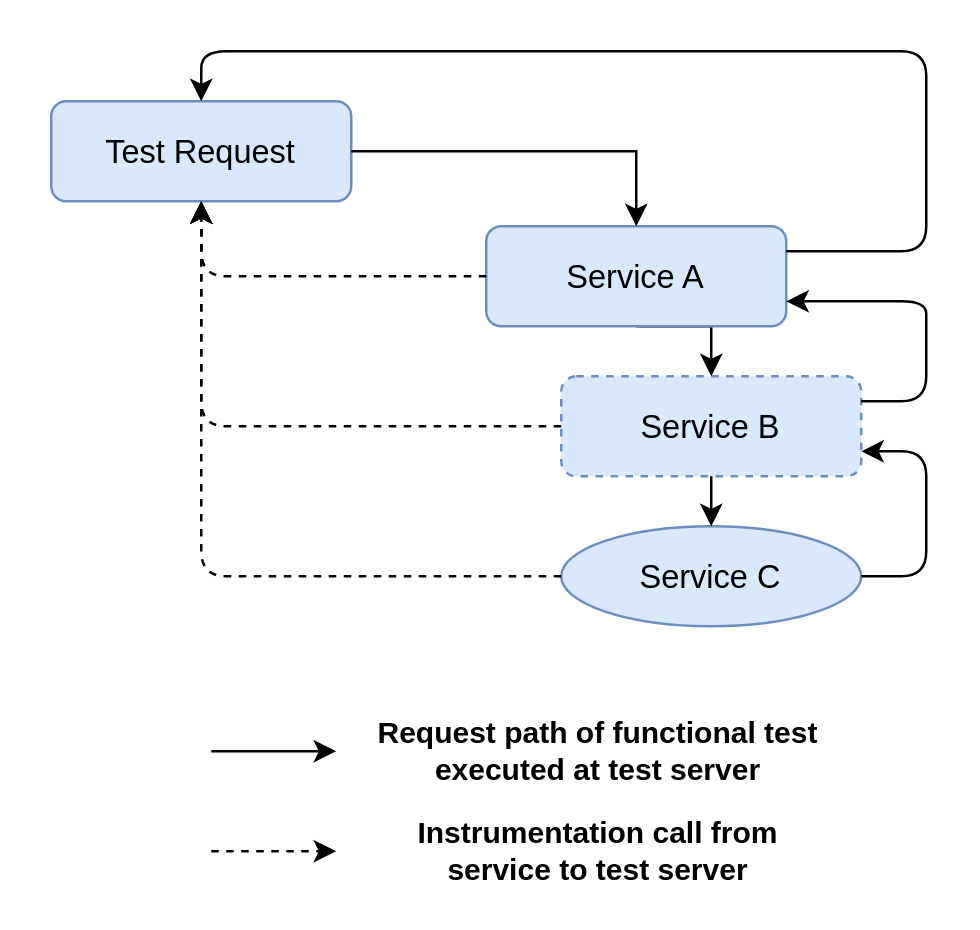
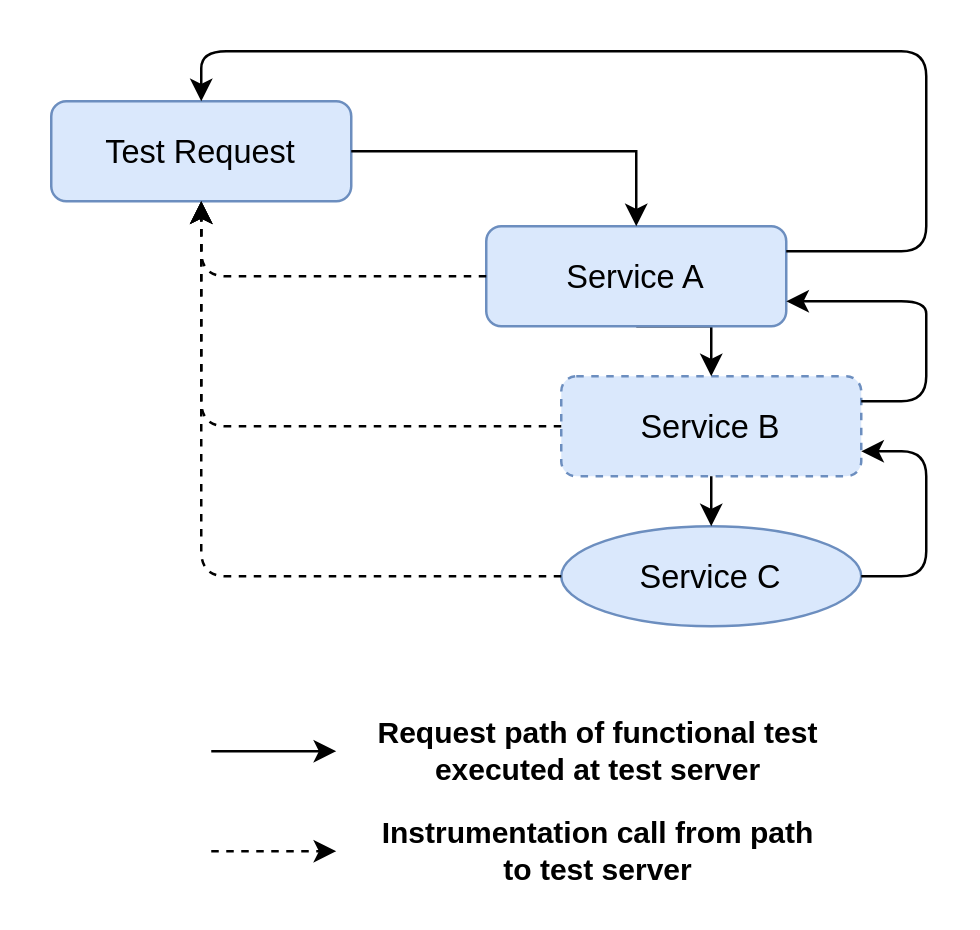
(599, 851) -> (599, 851)
